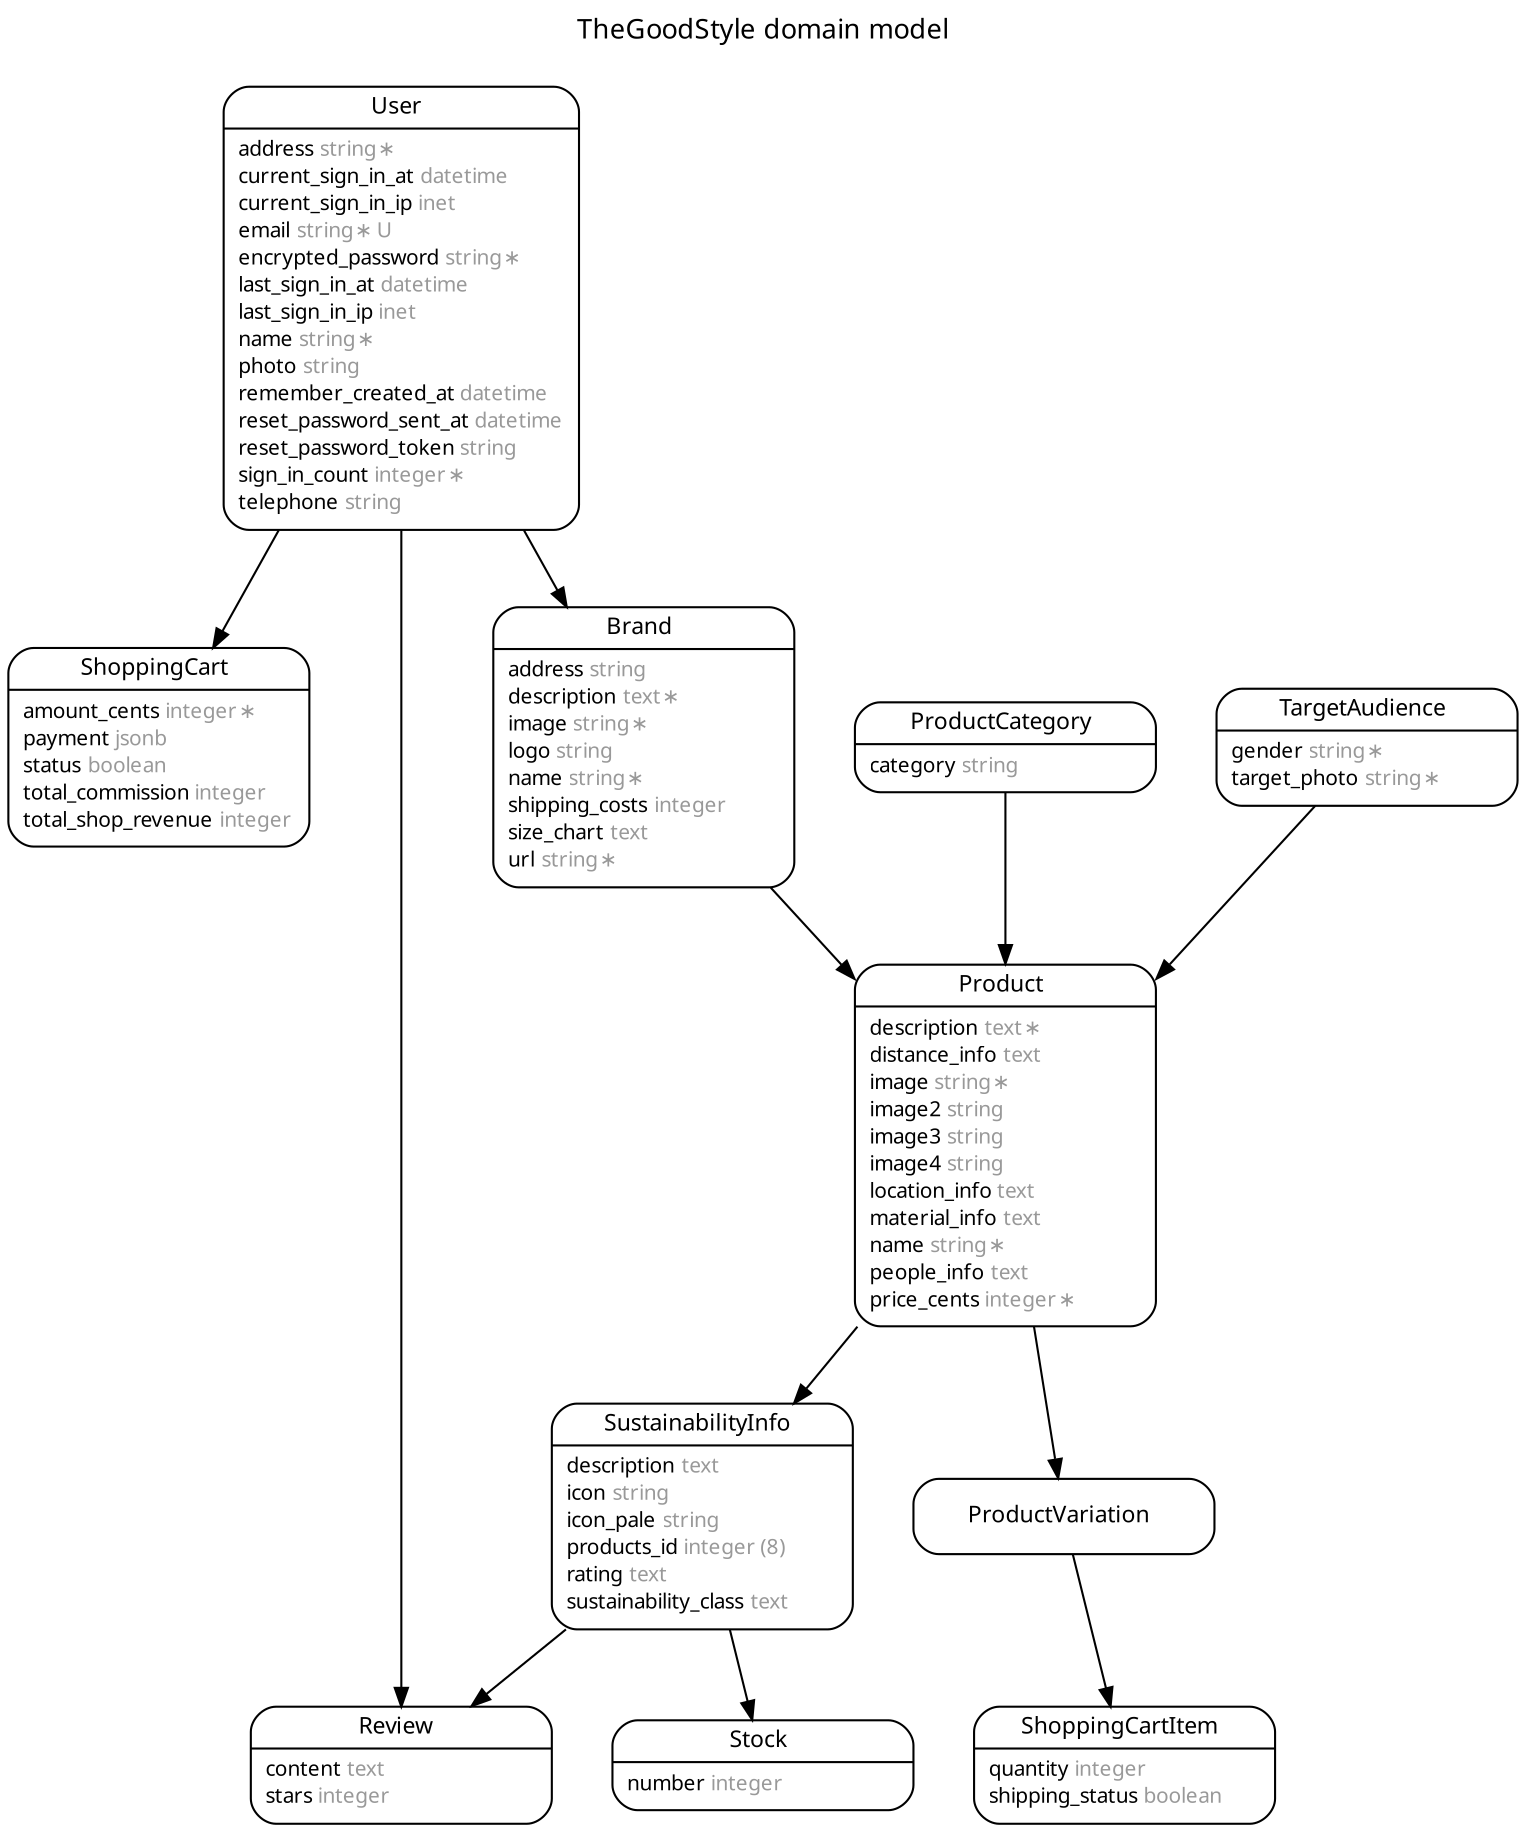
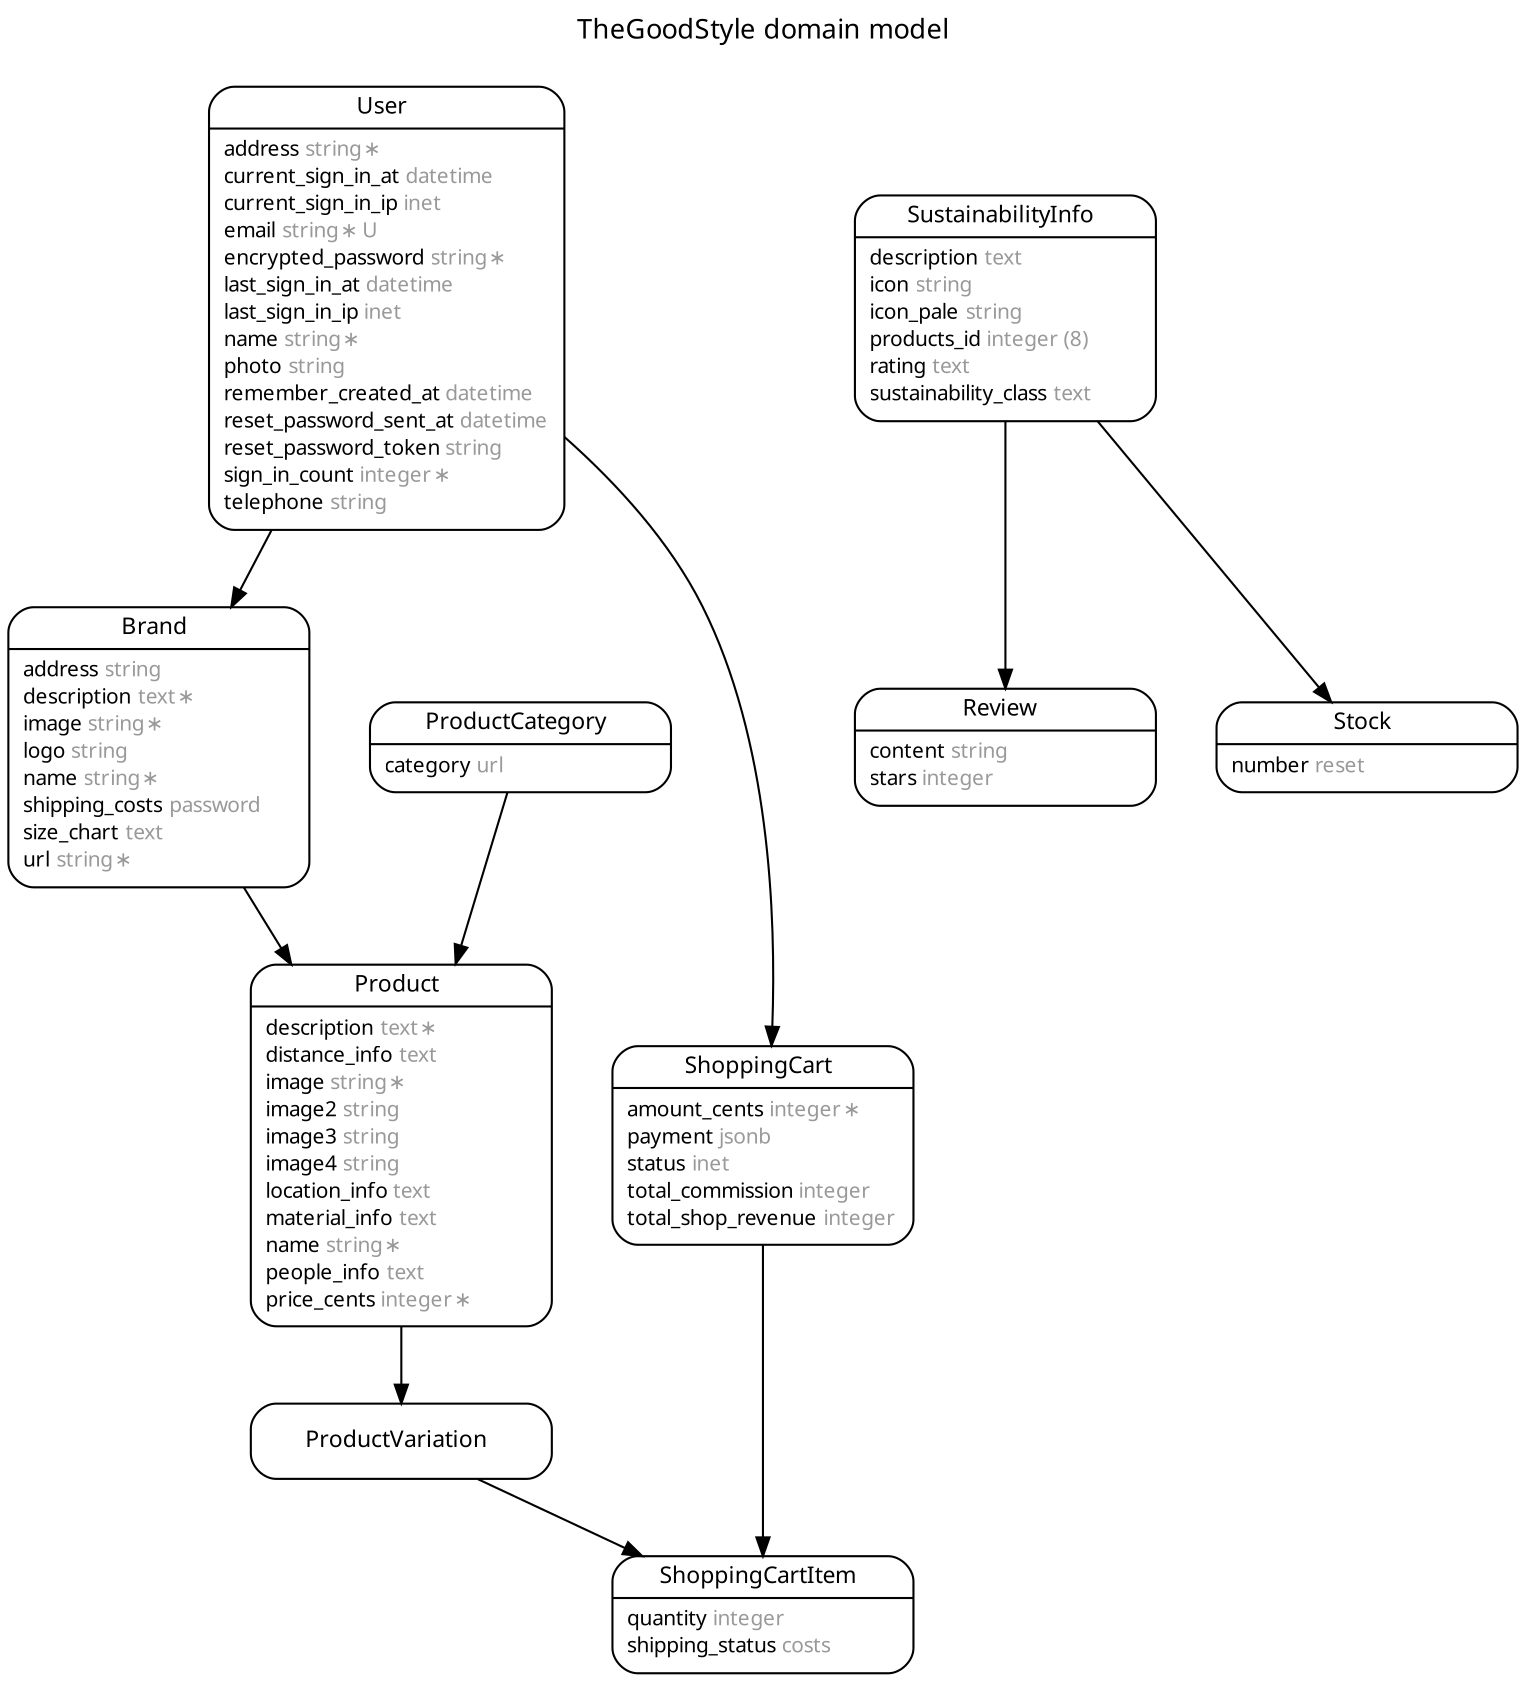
(1367, 747) -> none
(128, 766) -> (712, 1164)
(991, 766) -> (490, 766)
(691, 806) -> (215, 806)
(401, 1109) -> none
(832, 1358) -> none
none -> (763, 1391)
(367, 1769) -> (980, 751)
(747, 1784) -> (1341, 766)
(1183, 1797) -> (807, 1646)
